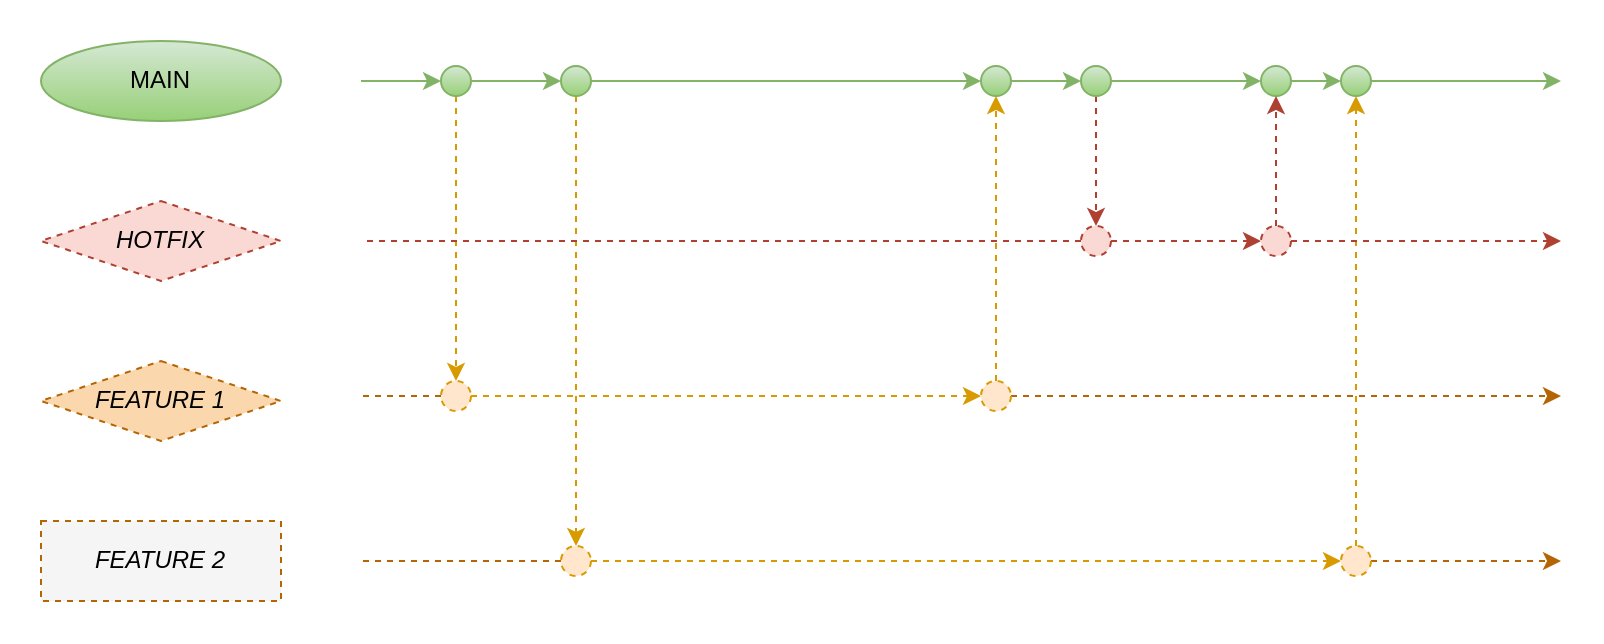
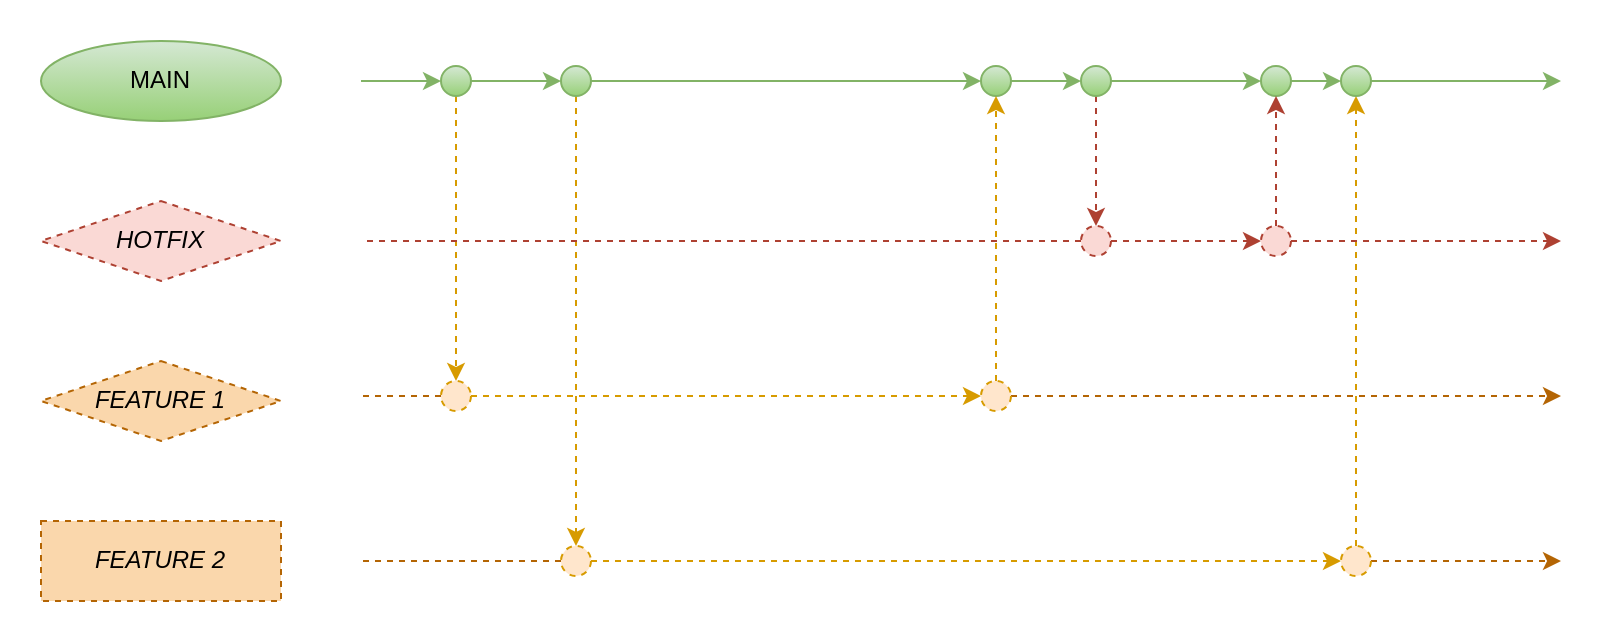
(161, 561) -> (161, 561)
